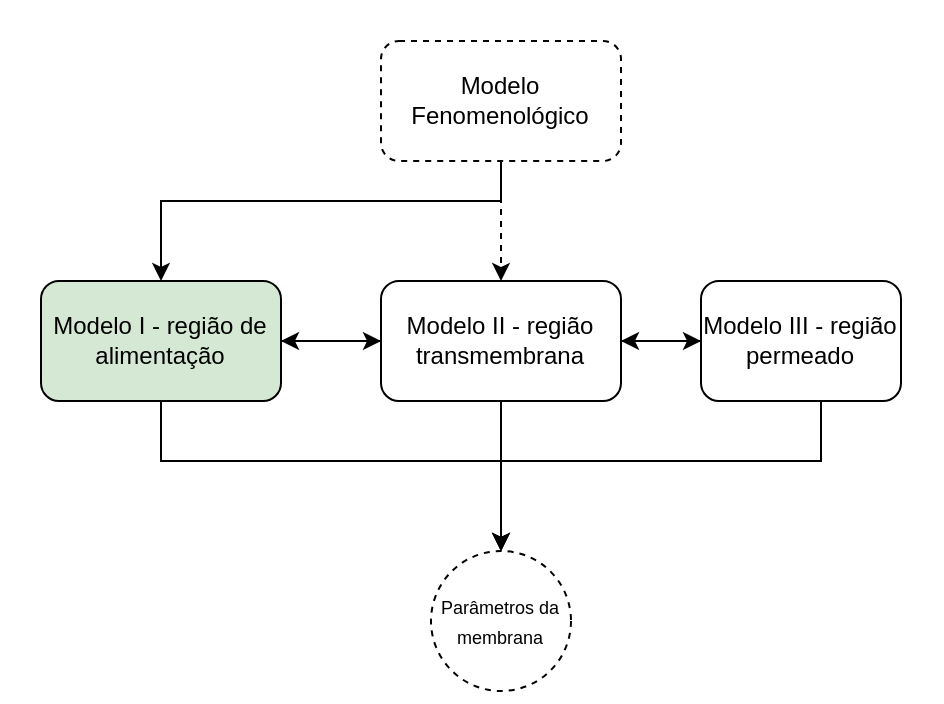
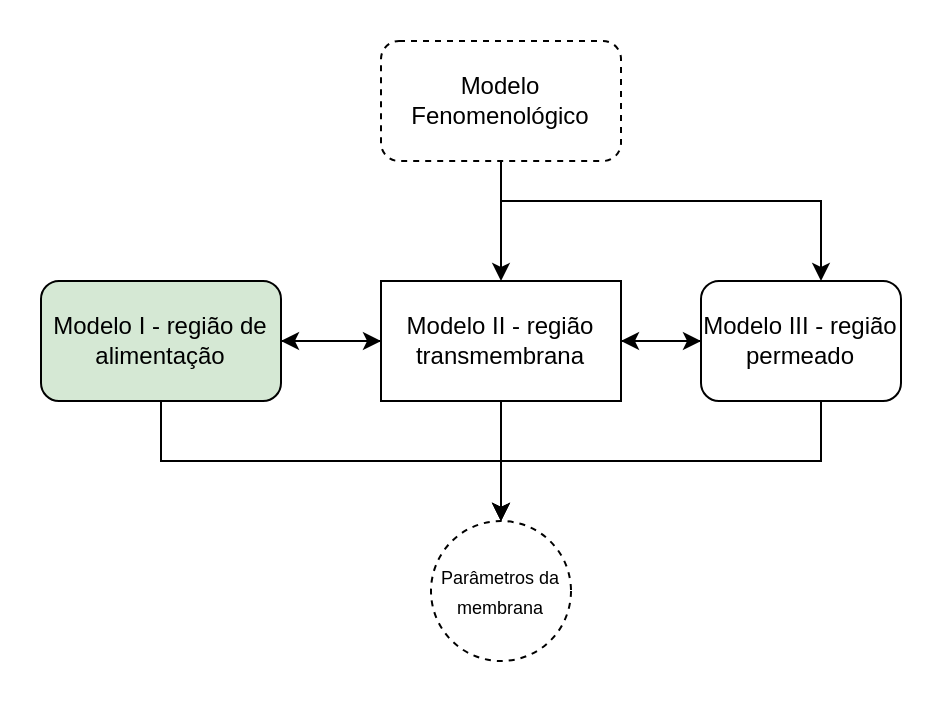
(296, 201) -> none
none -> (696, 201)
(501, 237) -> (501, 237)
(501, 341) -> (501, 341)
(501, 621) -> (501, 591)
